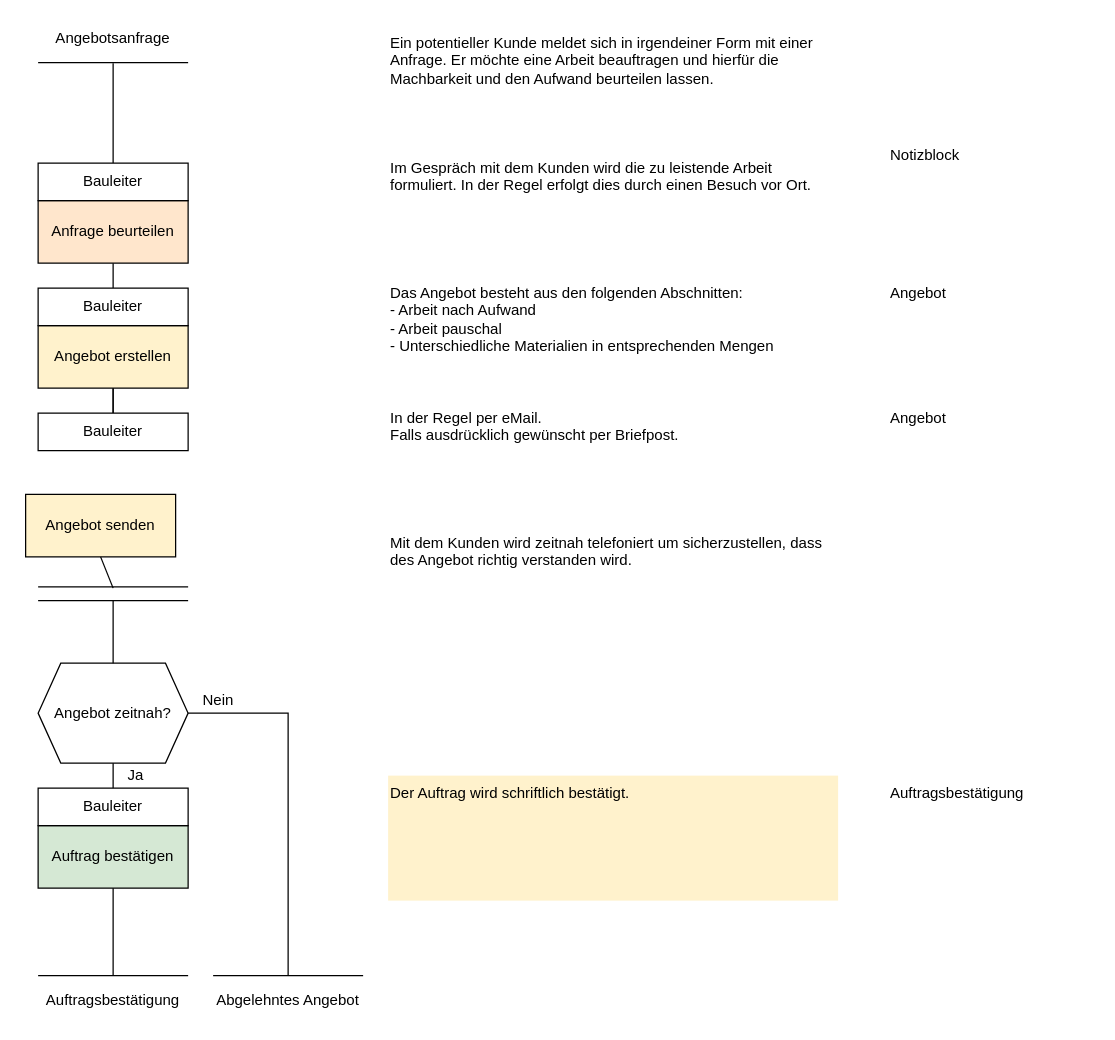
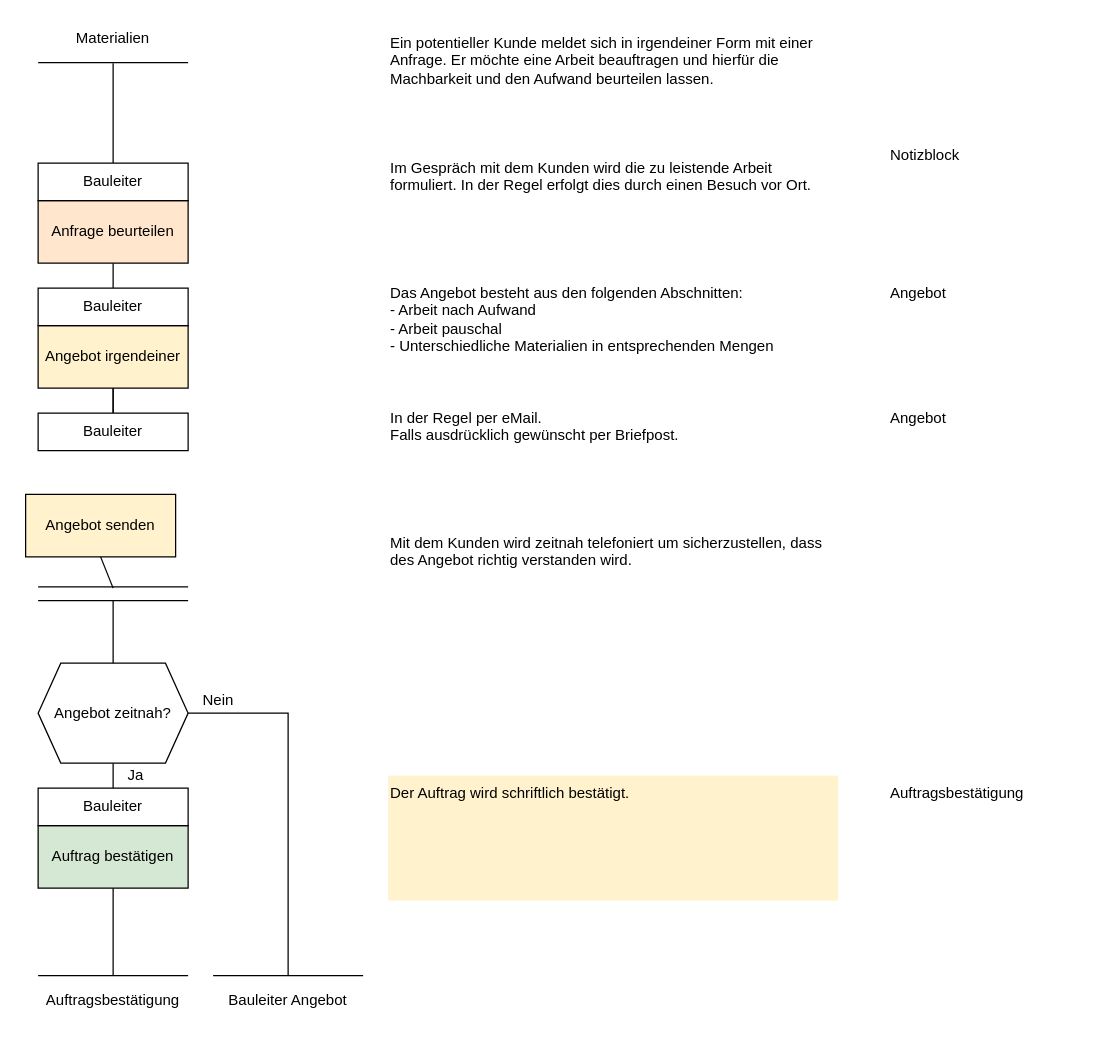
(113, 38) -> (113, 38)
(113, 357) -> (113, 357)
(288, 1001) -> (288, 1001)
